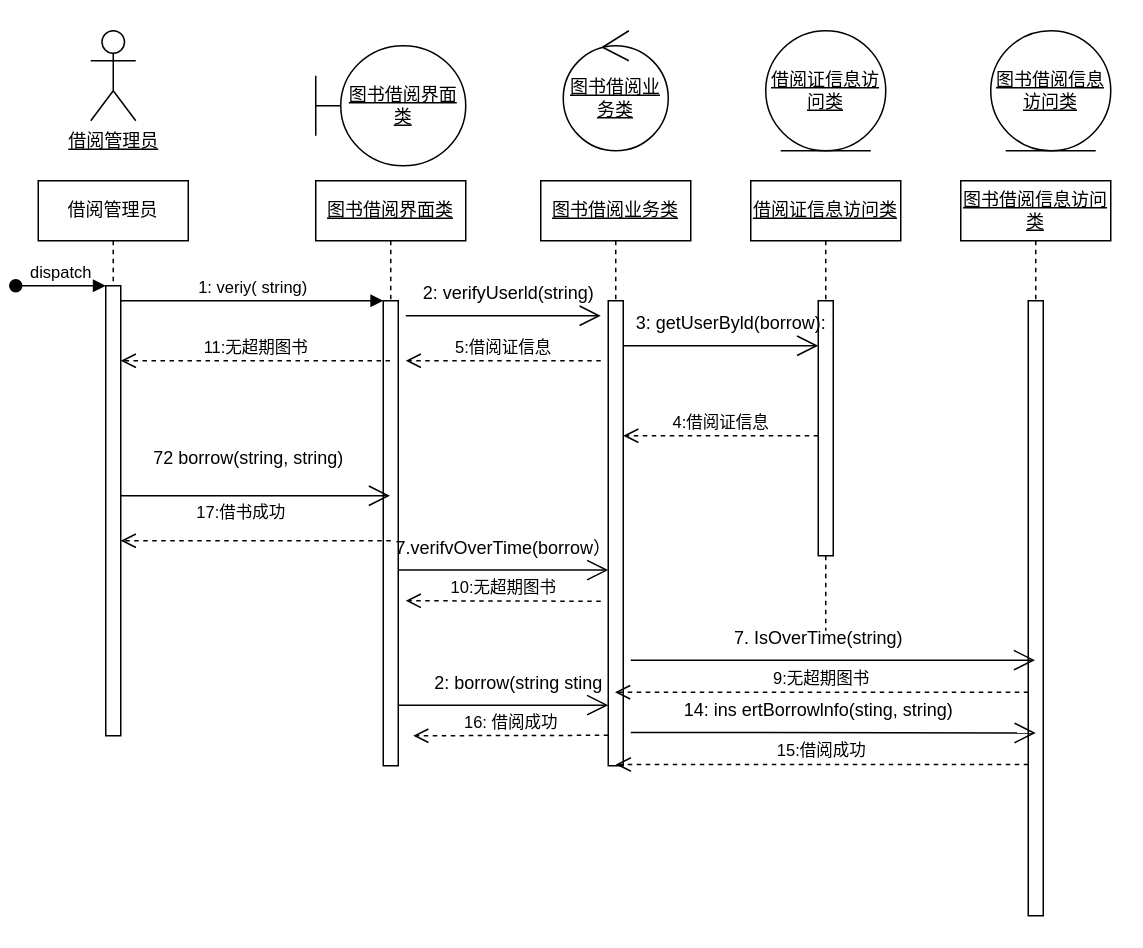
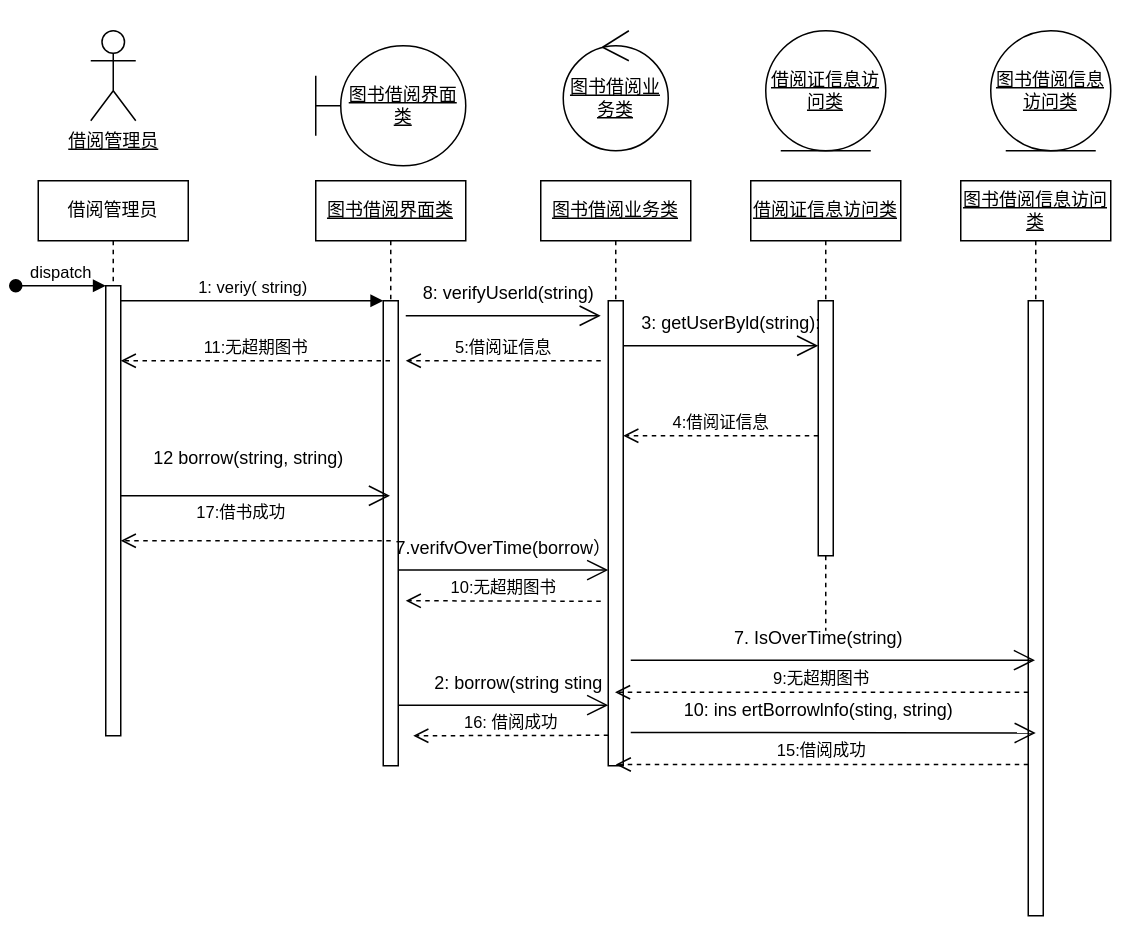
(512, 293) -> (512, 293)
(729, 323) -> (729, 323)
(249, 458) -> (249, 458)
(819, 710) -> (819, 710)
